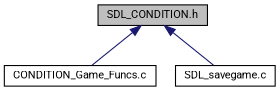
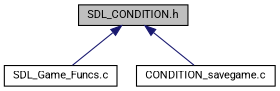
(80, 76) -> (61, 76)
(225, 76) -> (206, 76)
